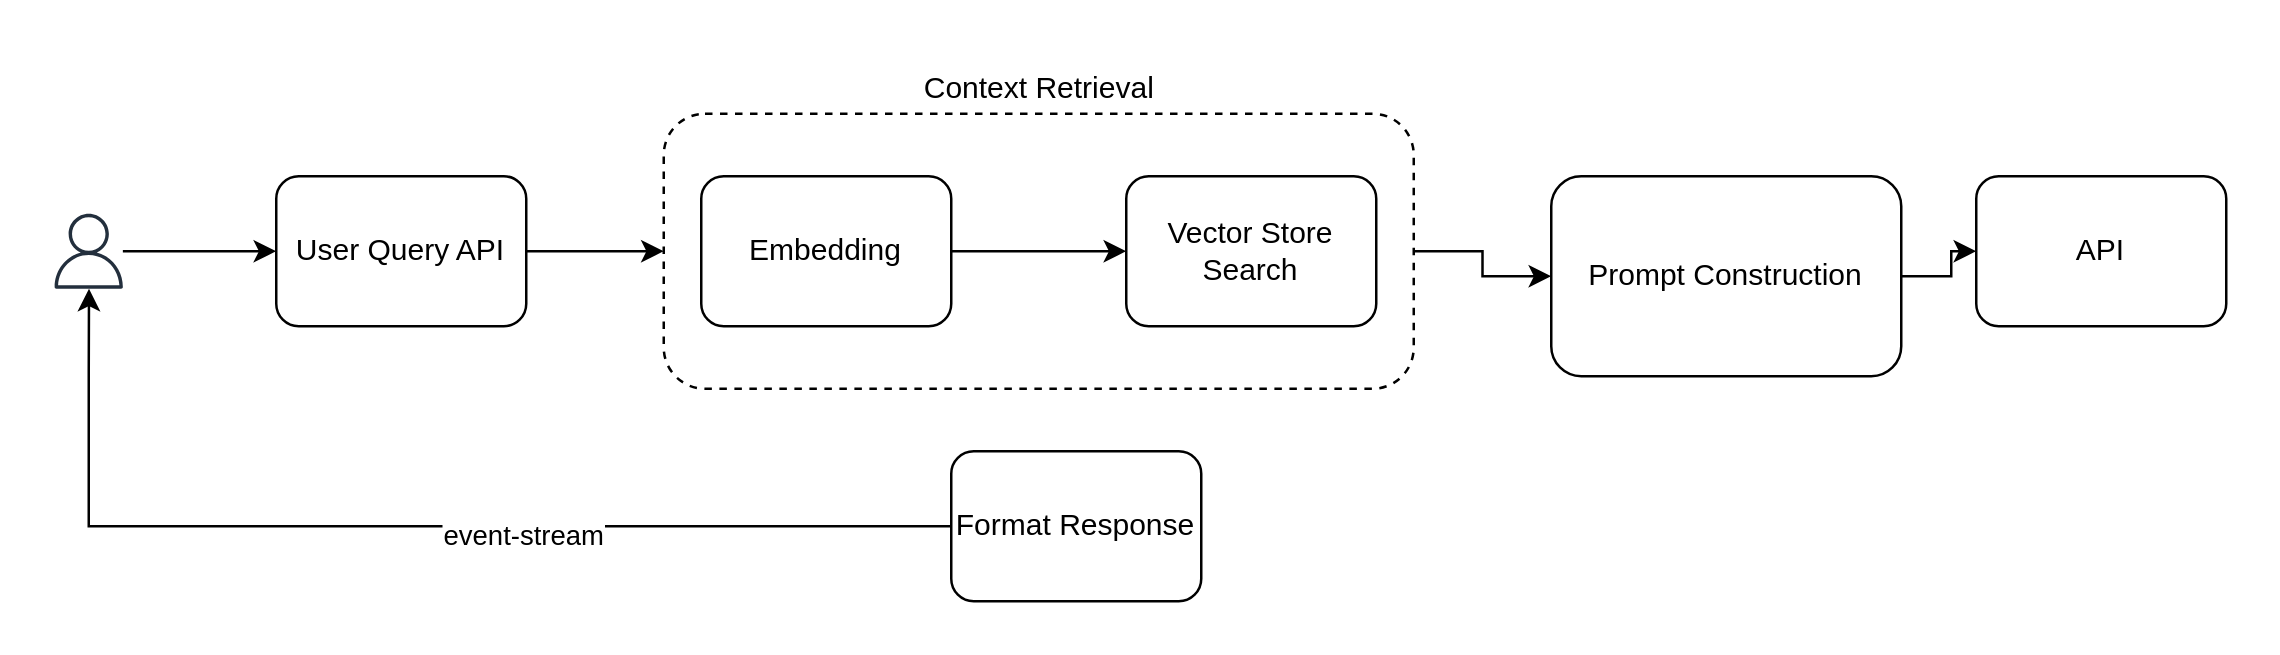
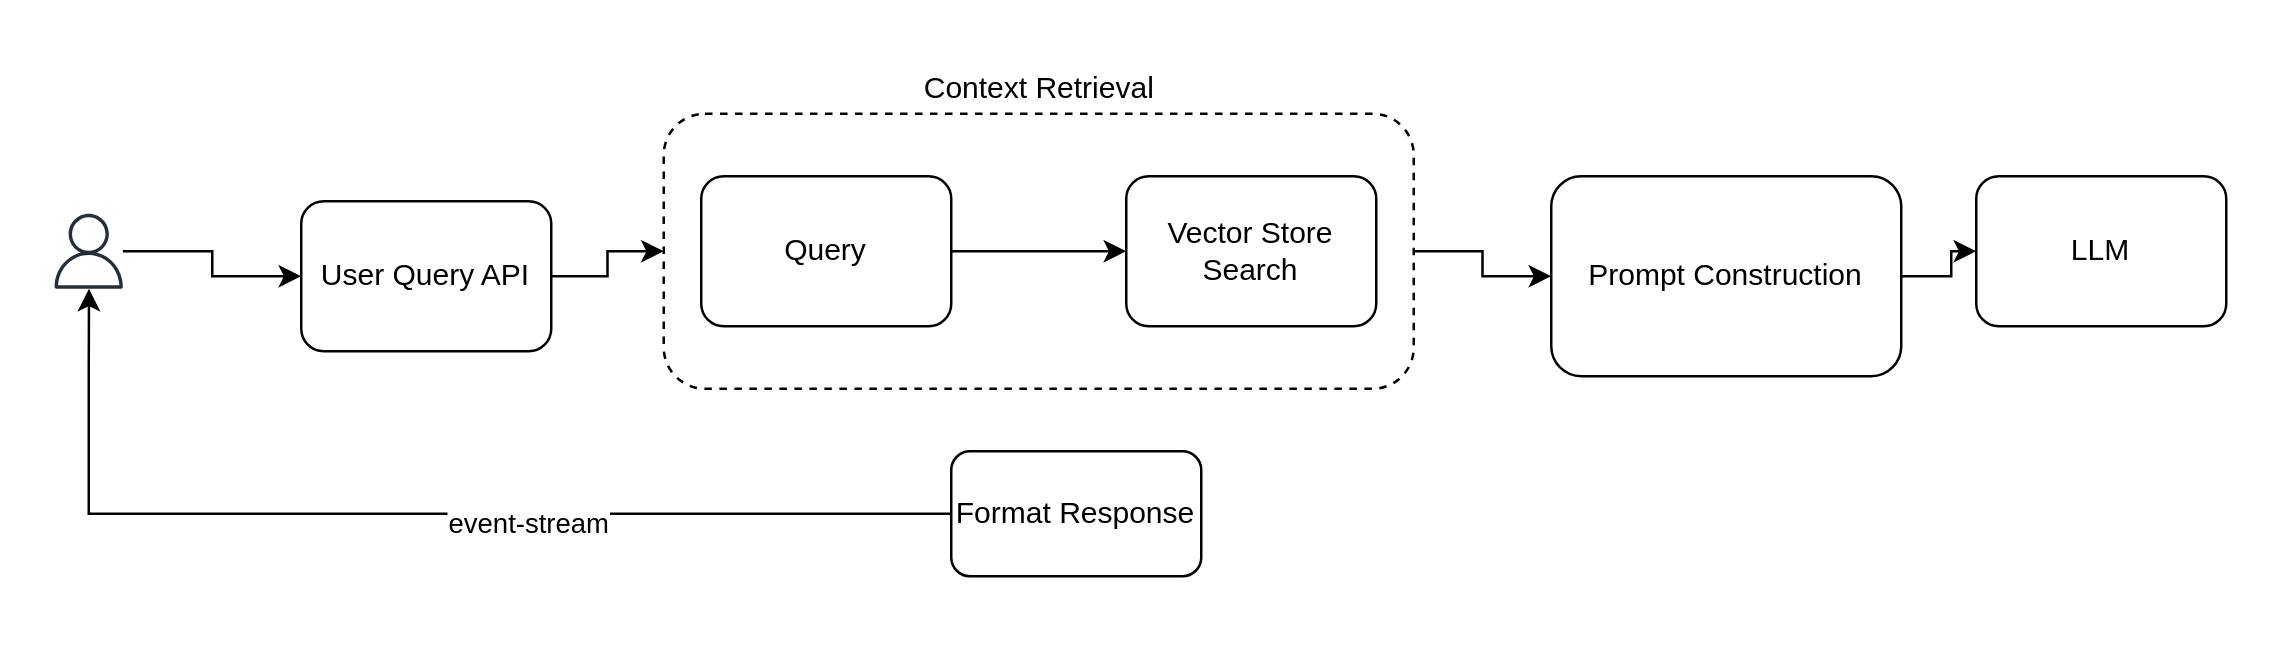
(401, 251) -> (426, 276)
(826, 251) -> (826, 251)
(2101, 251) -> (2101, 251)
(1076, 526) -> (1076, 514)
